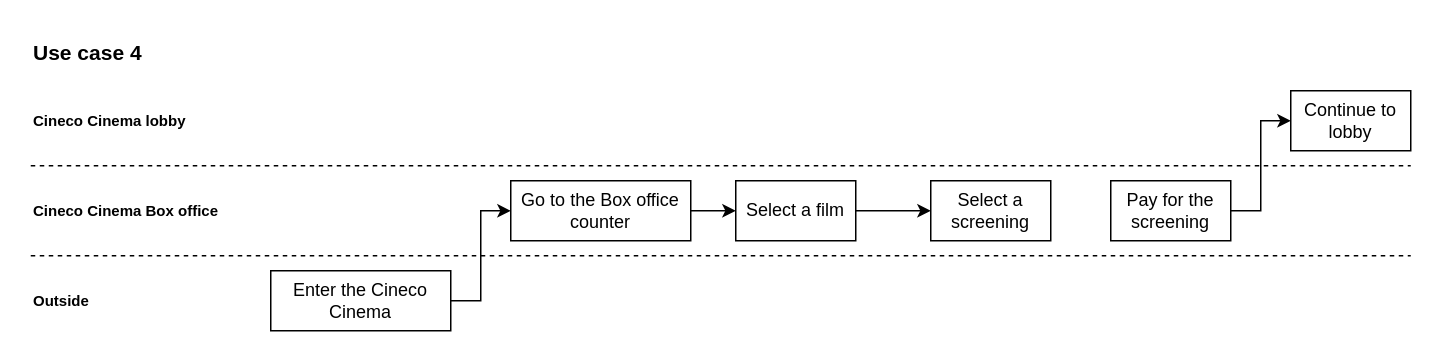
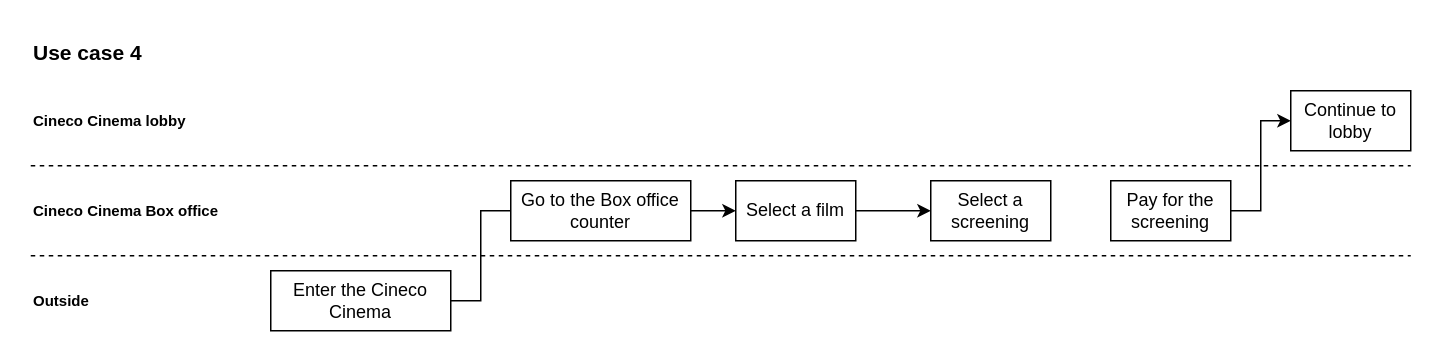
(499, 211) -> (503, 211)
